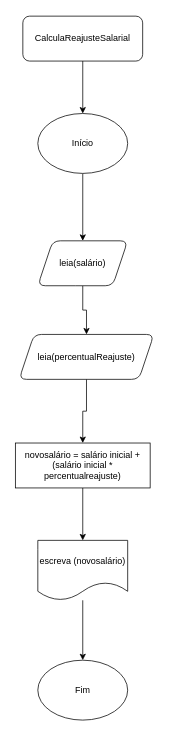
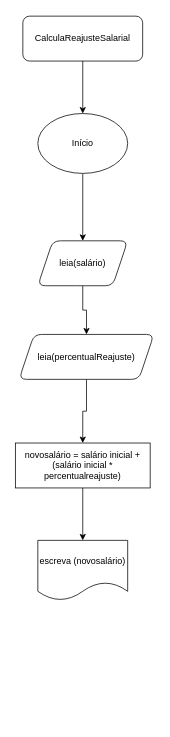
(83, 627) -> none
(83, 690) -> none
